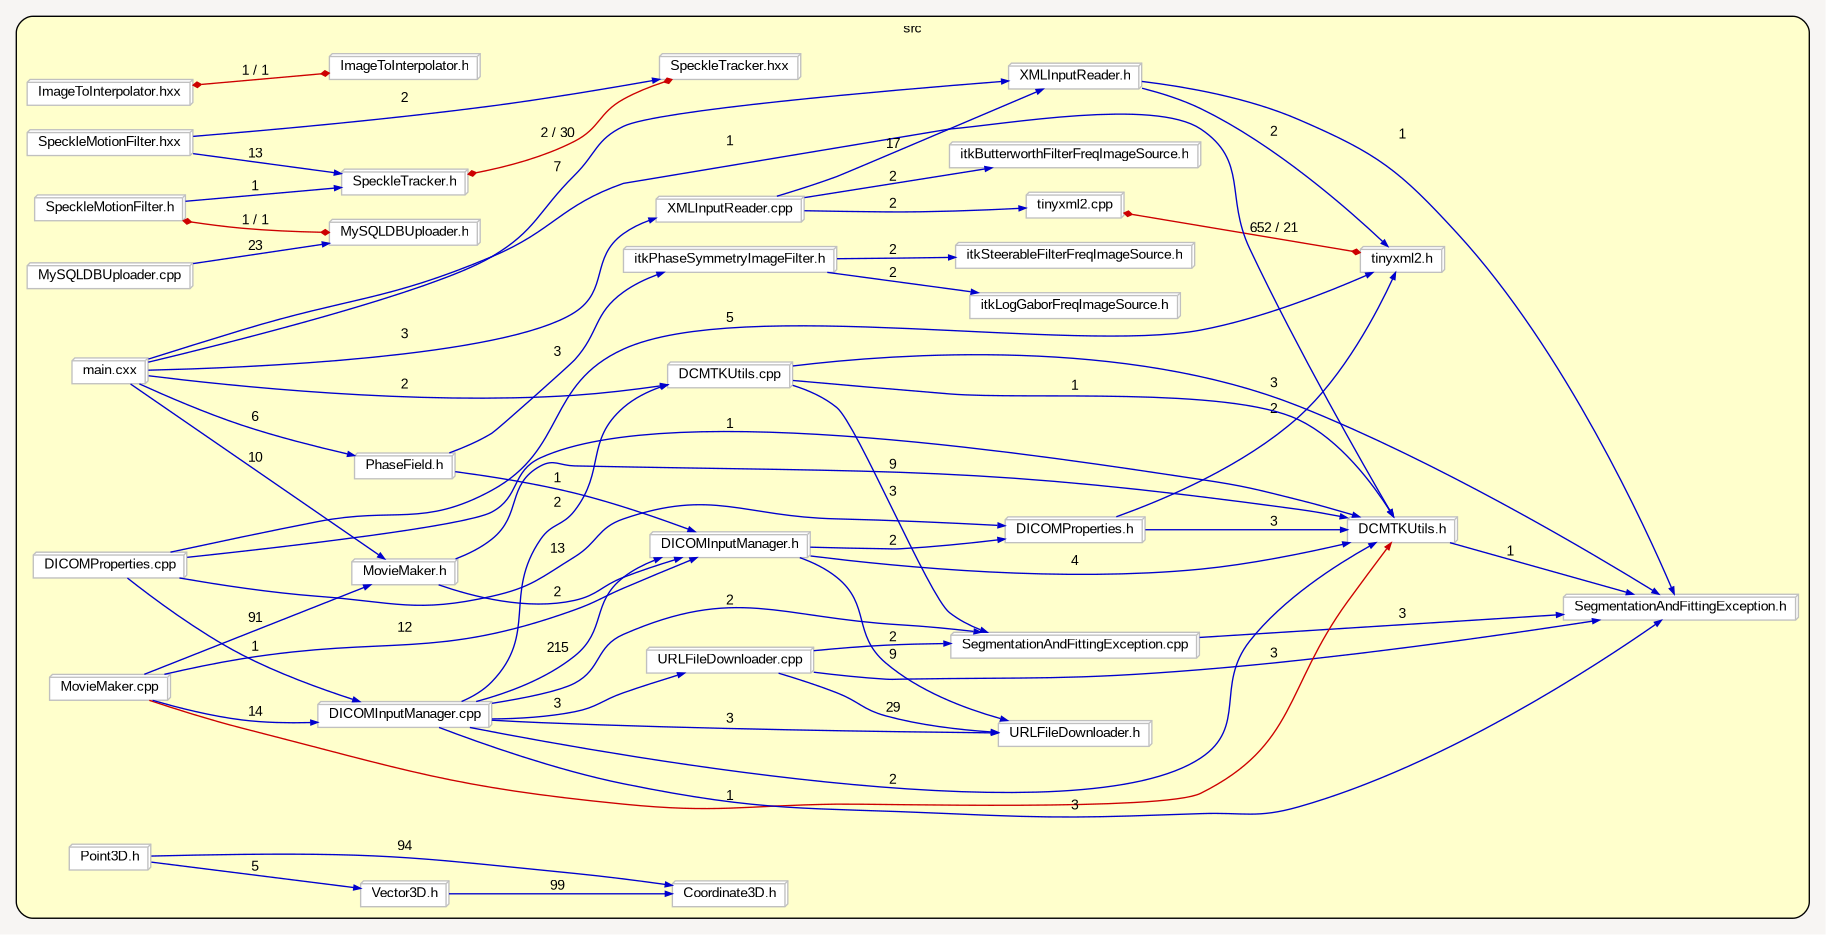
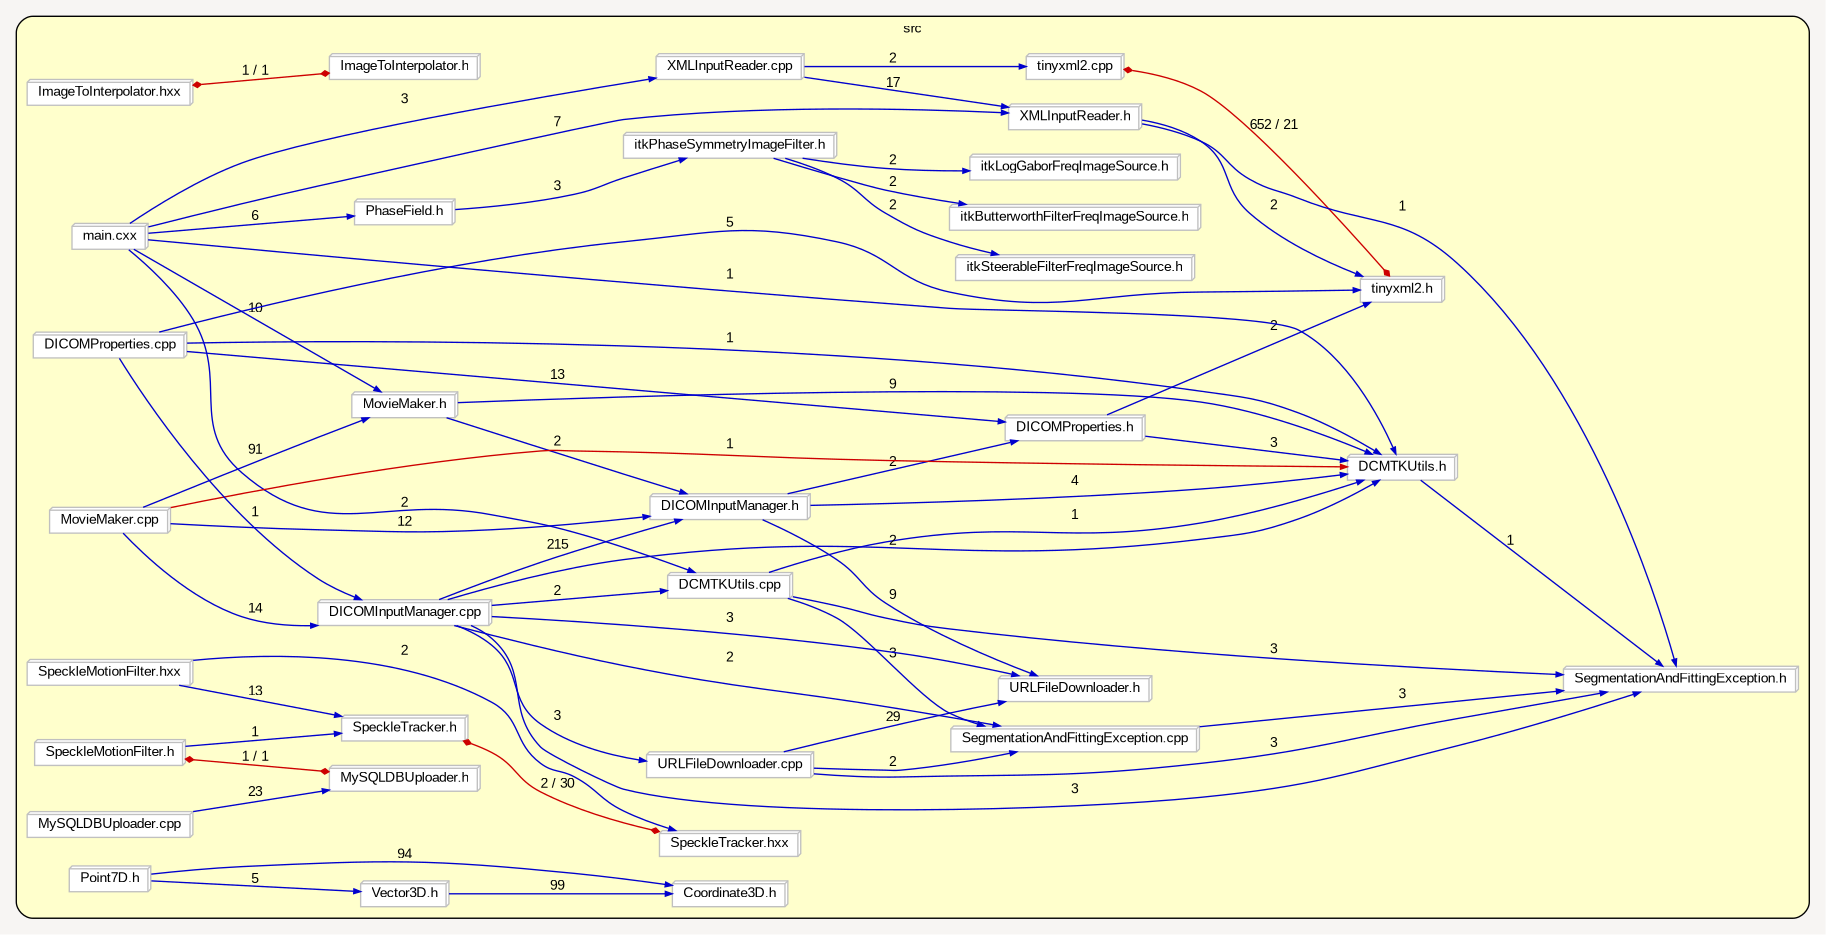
(895, 183) -> (865, 185)
(574, 493) -> none
(110, 857) -> (110, 879)
